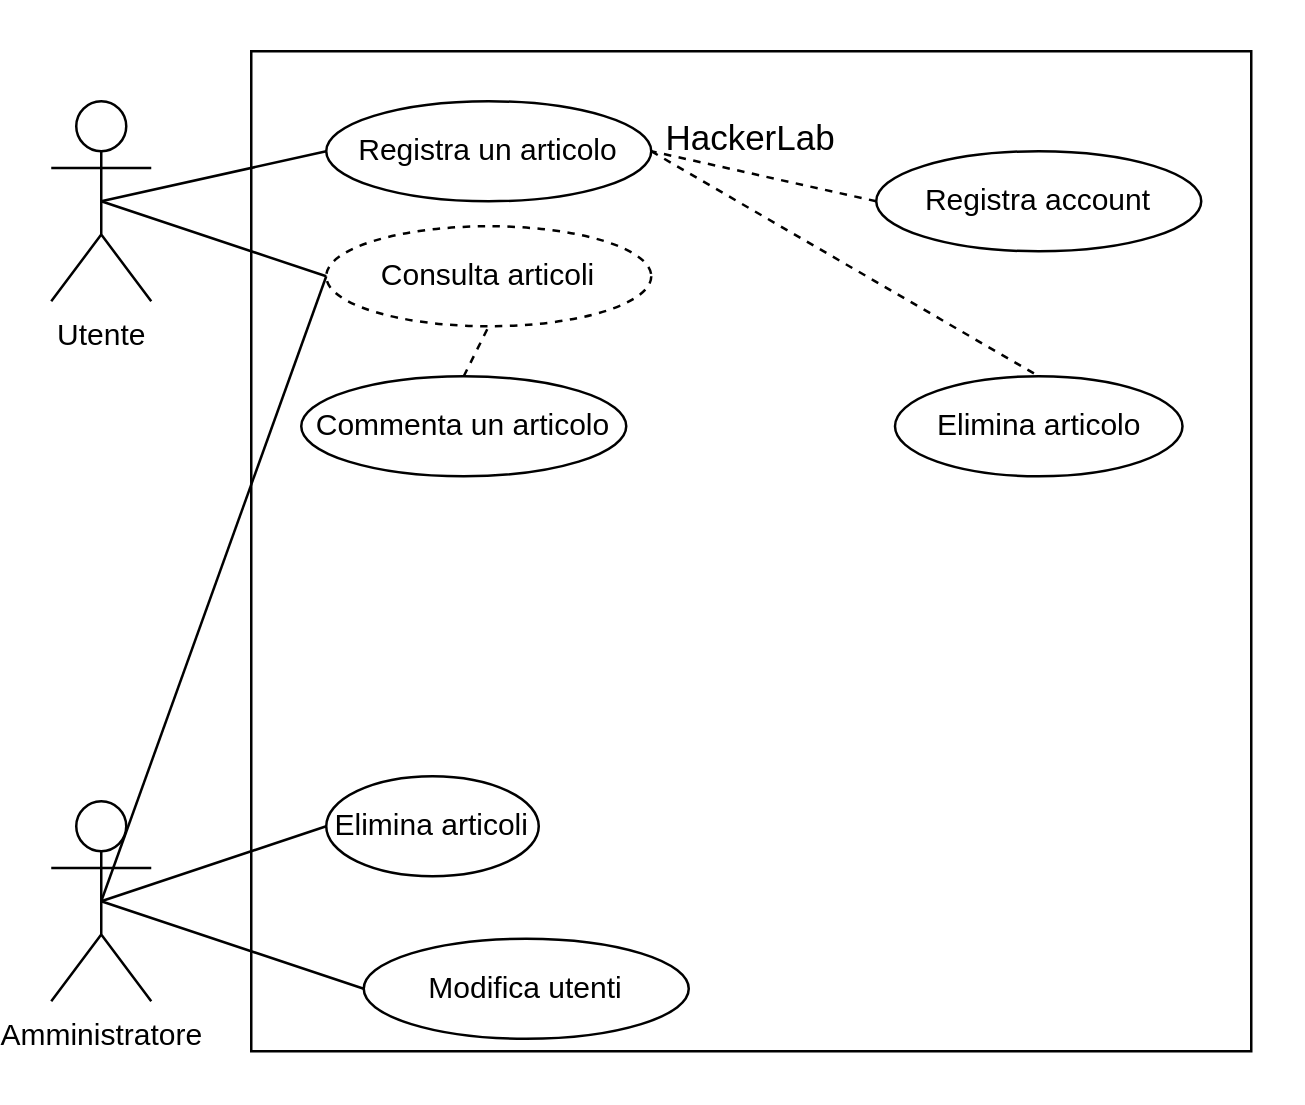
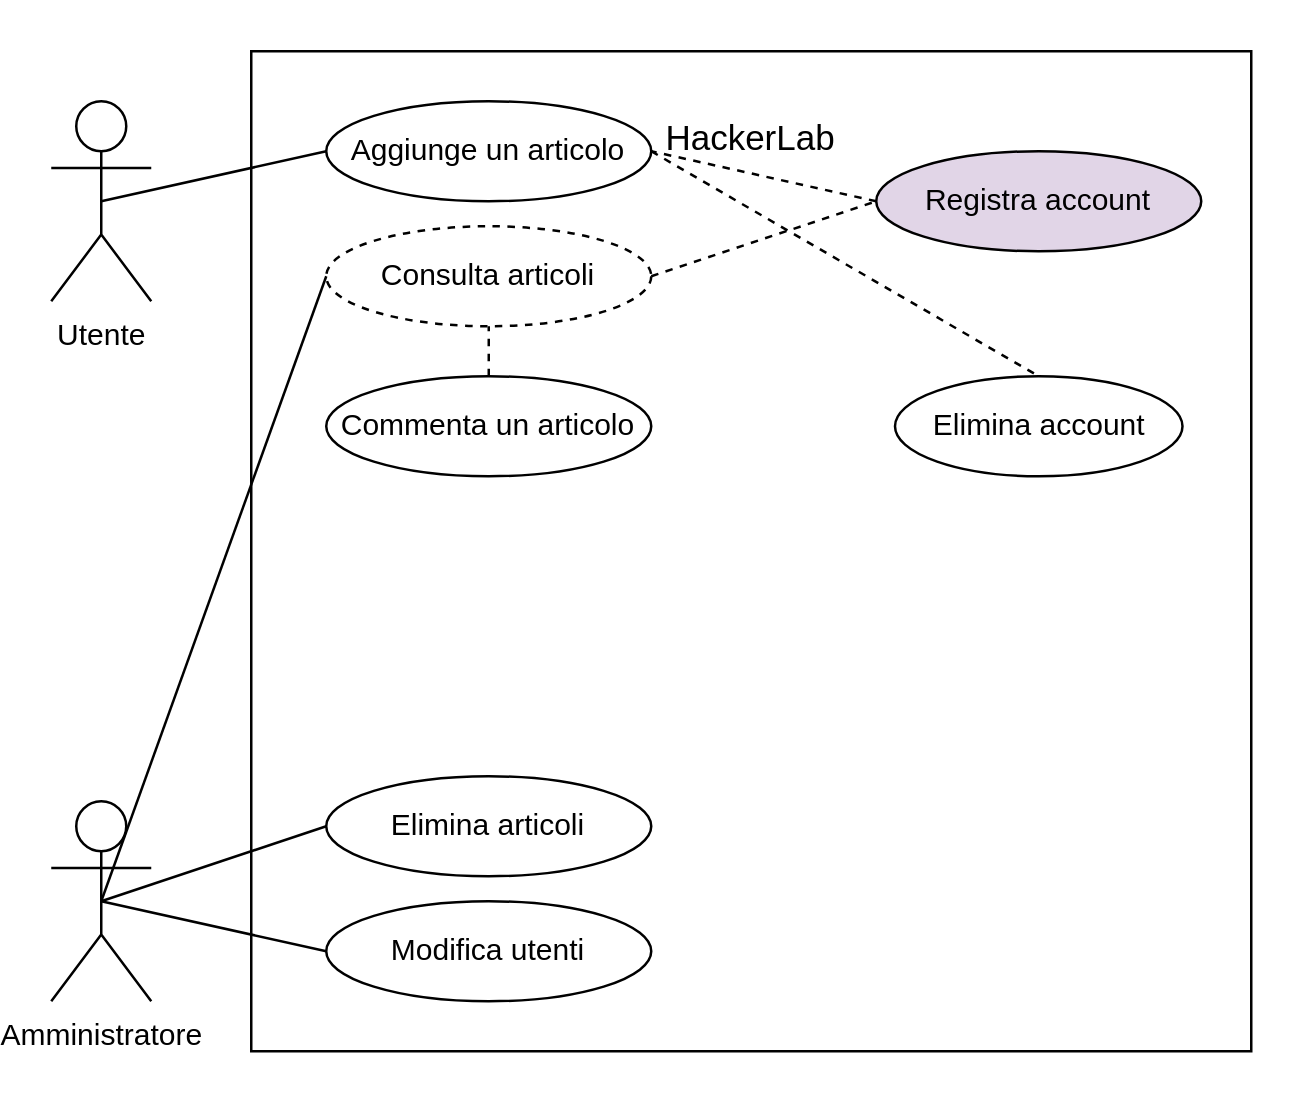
(489, 151) -> (489, 151)
(1039, 201) -> (1039, 201)
(226, 243) -> none
none -> (717, 254)
(464, 426) -> (489, 426)
(1040, 426) -> (1040, 426)
(433, 826) -> (489, 826)
(526, 989) -> (489, 951)
